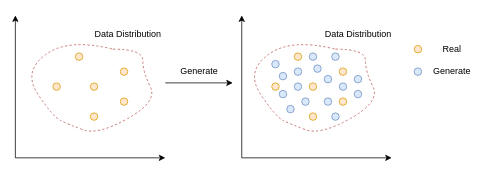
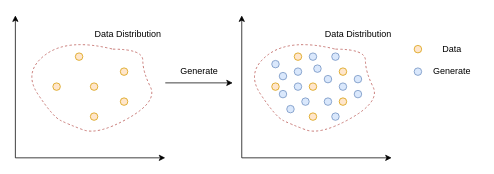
(452, 49) -> (452, 49)
